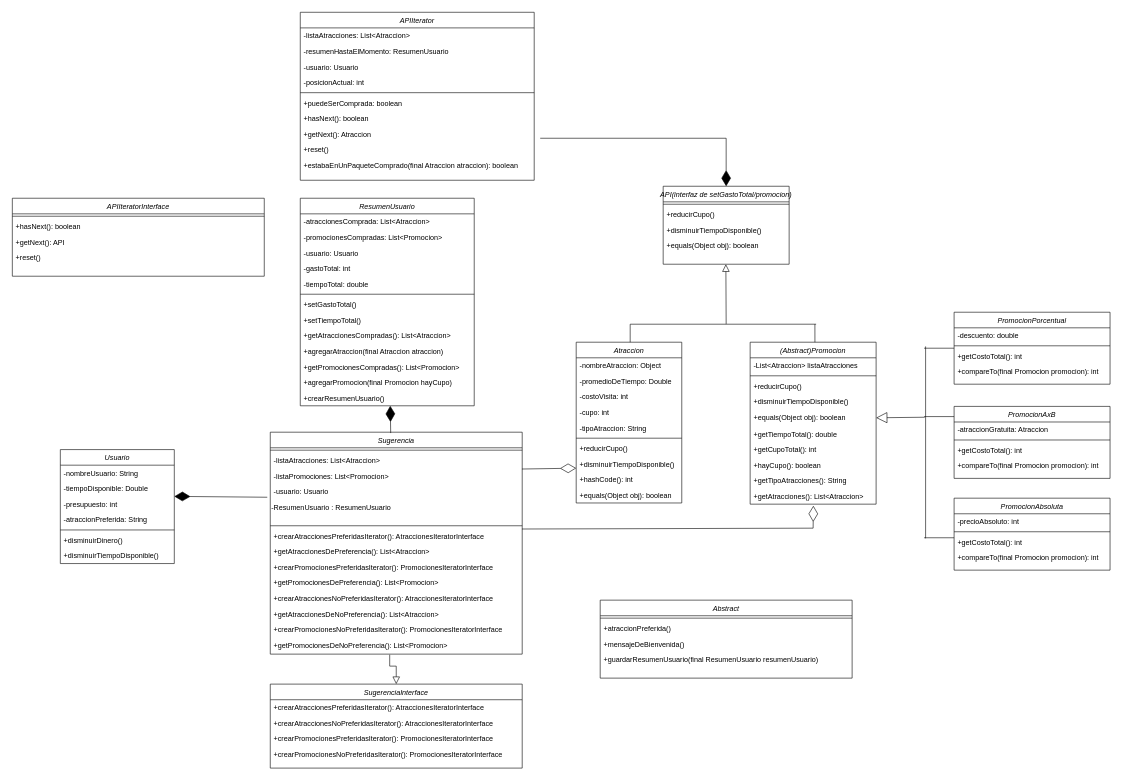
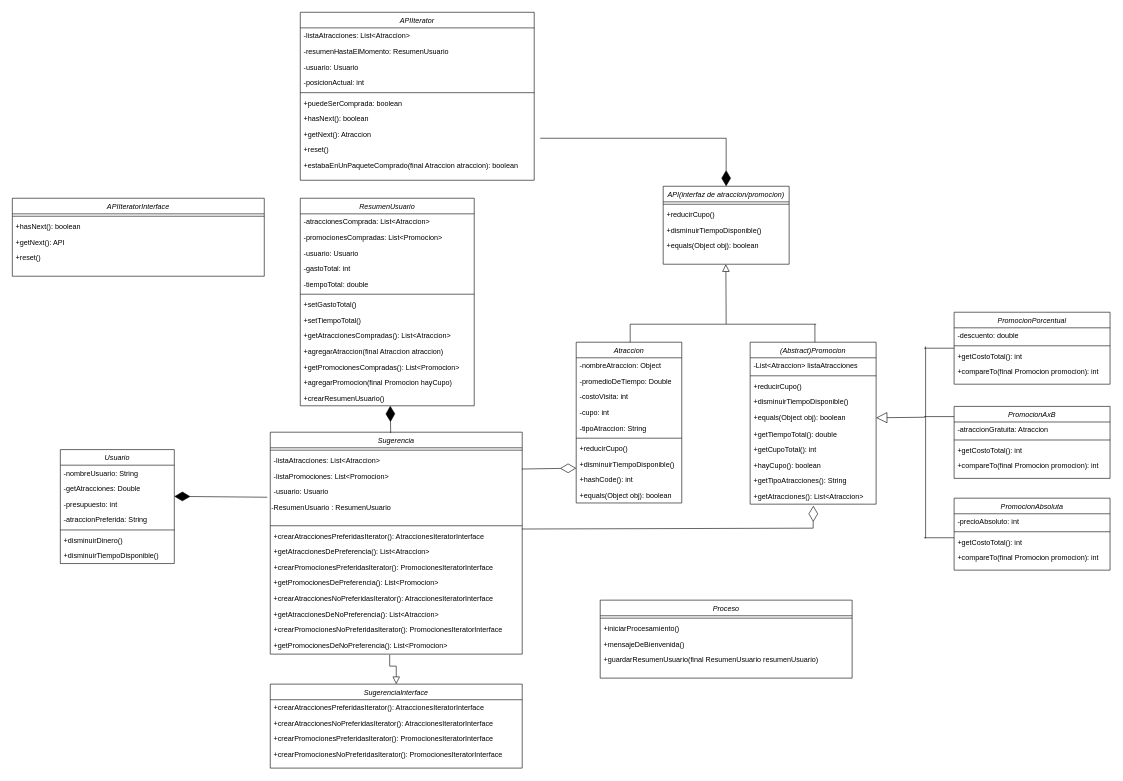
(726, 194) -> (726, 194)
(107, 489) -> (106, 489)
(726, 608) -> (726, 608)
(644, 629) -> (646, 629)
